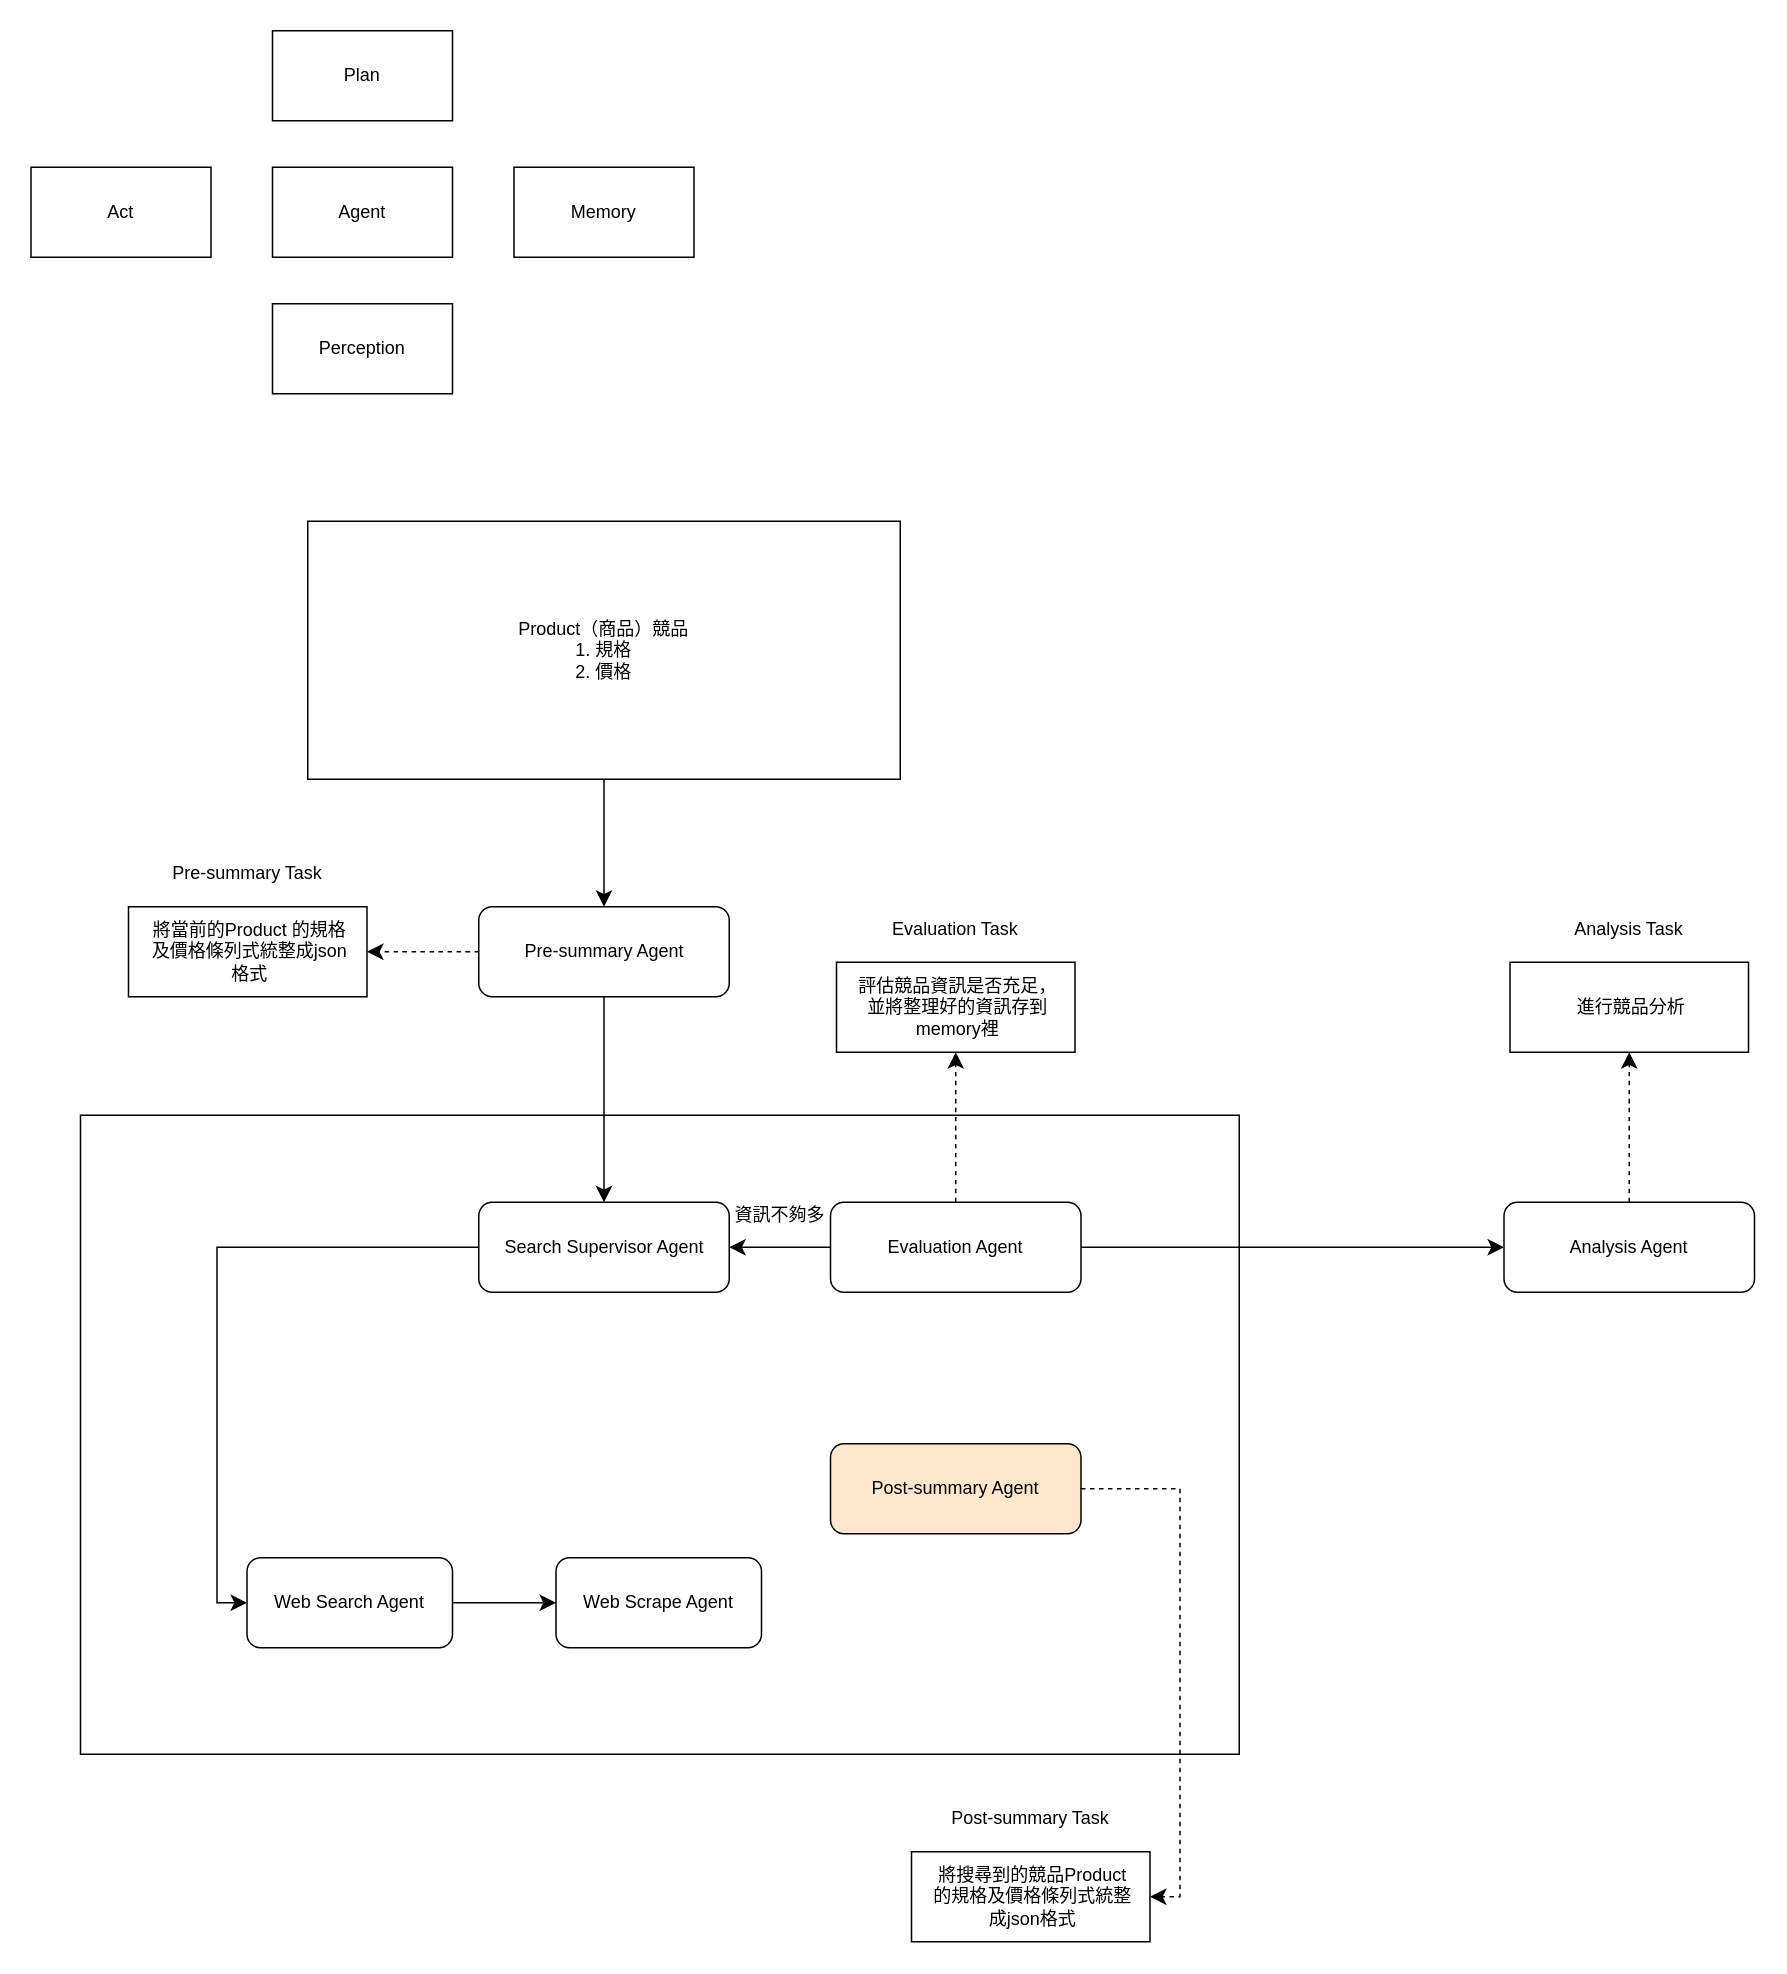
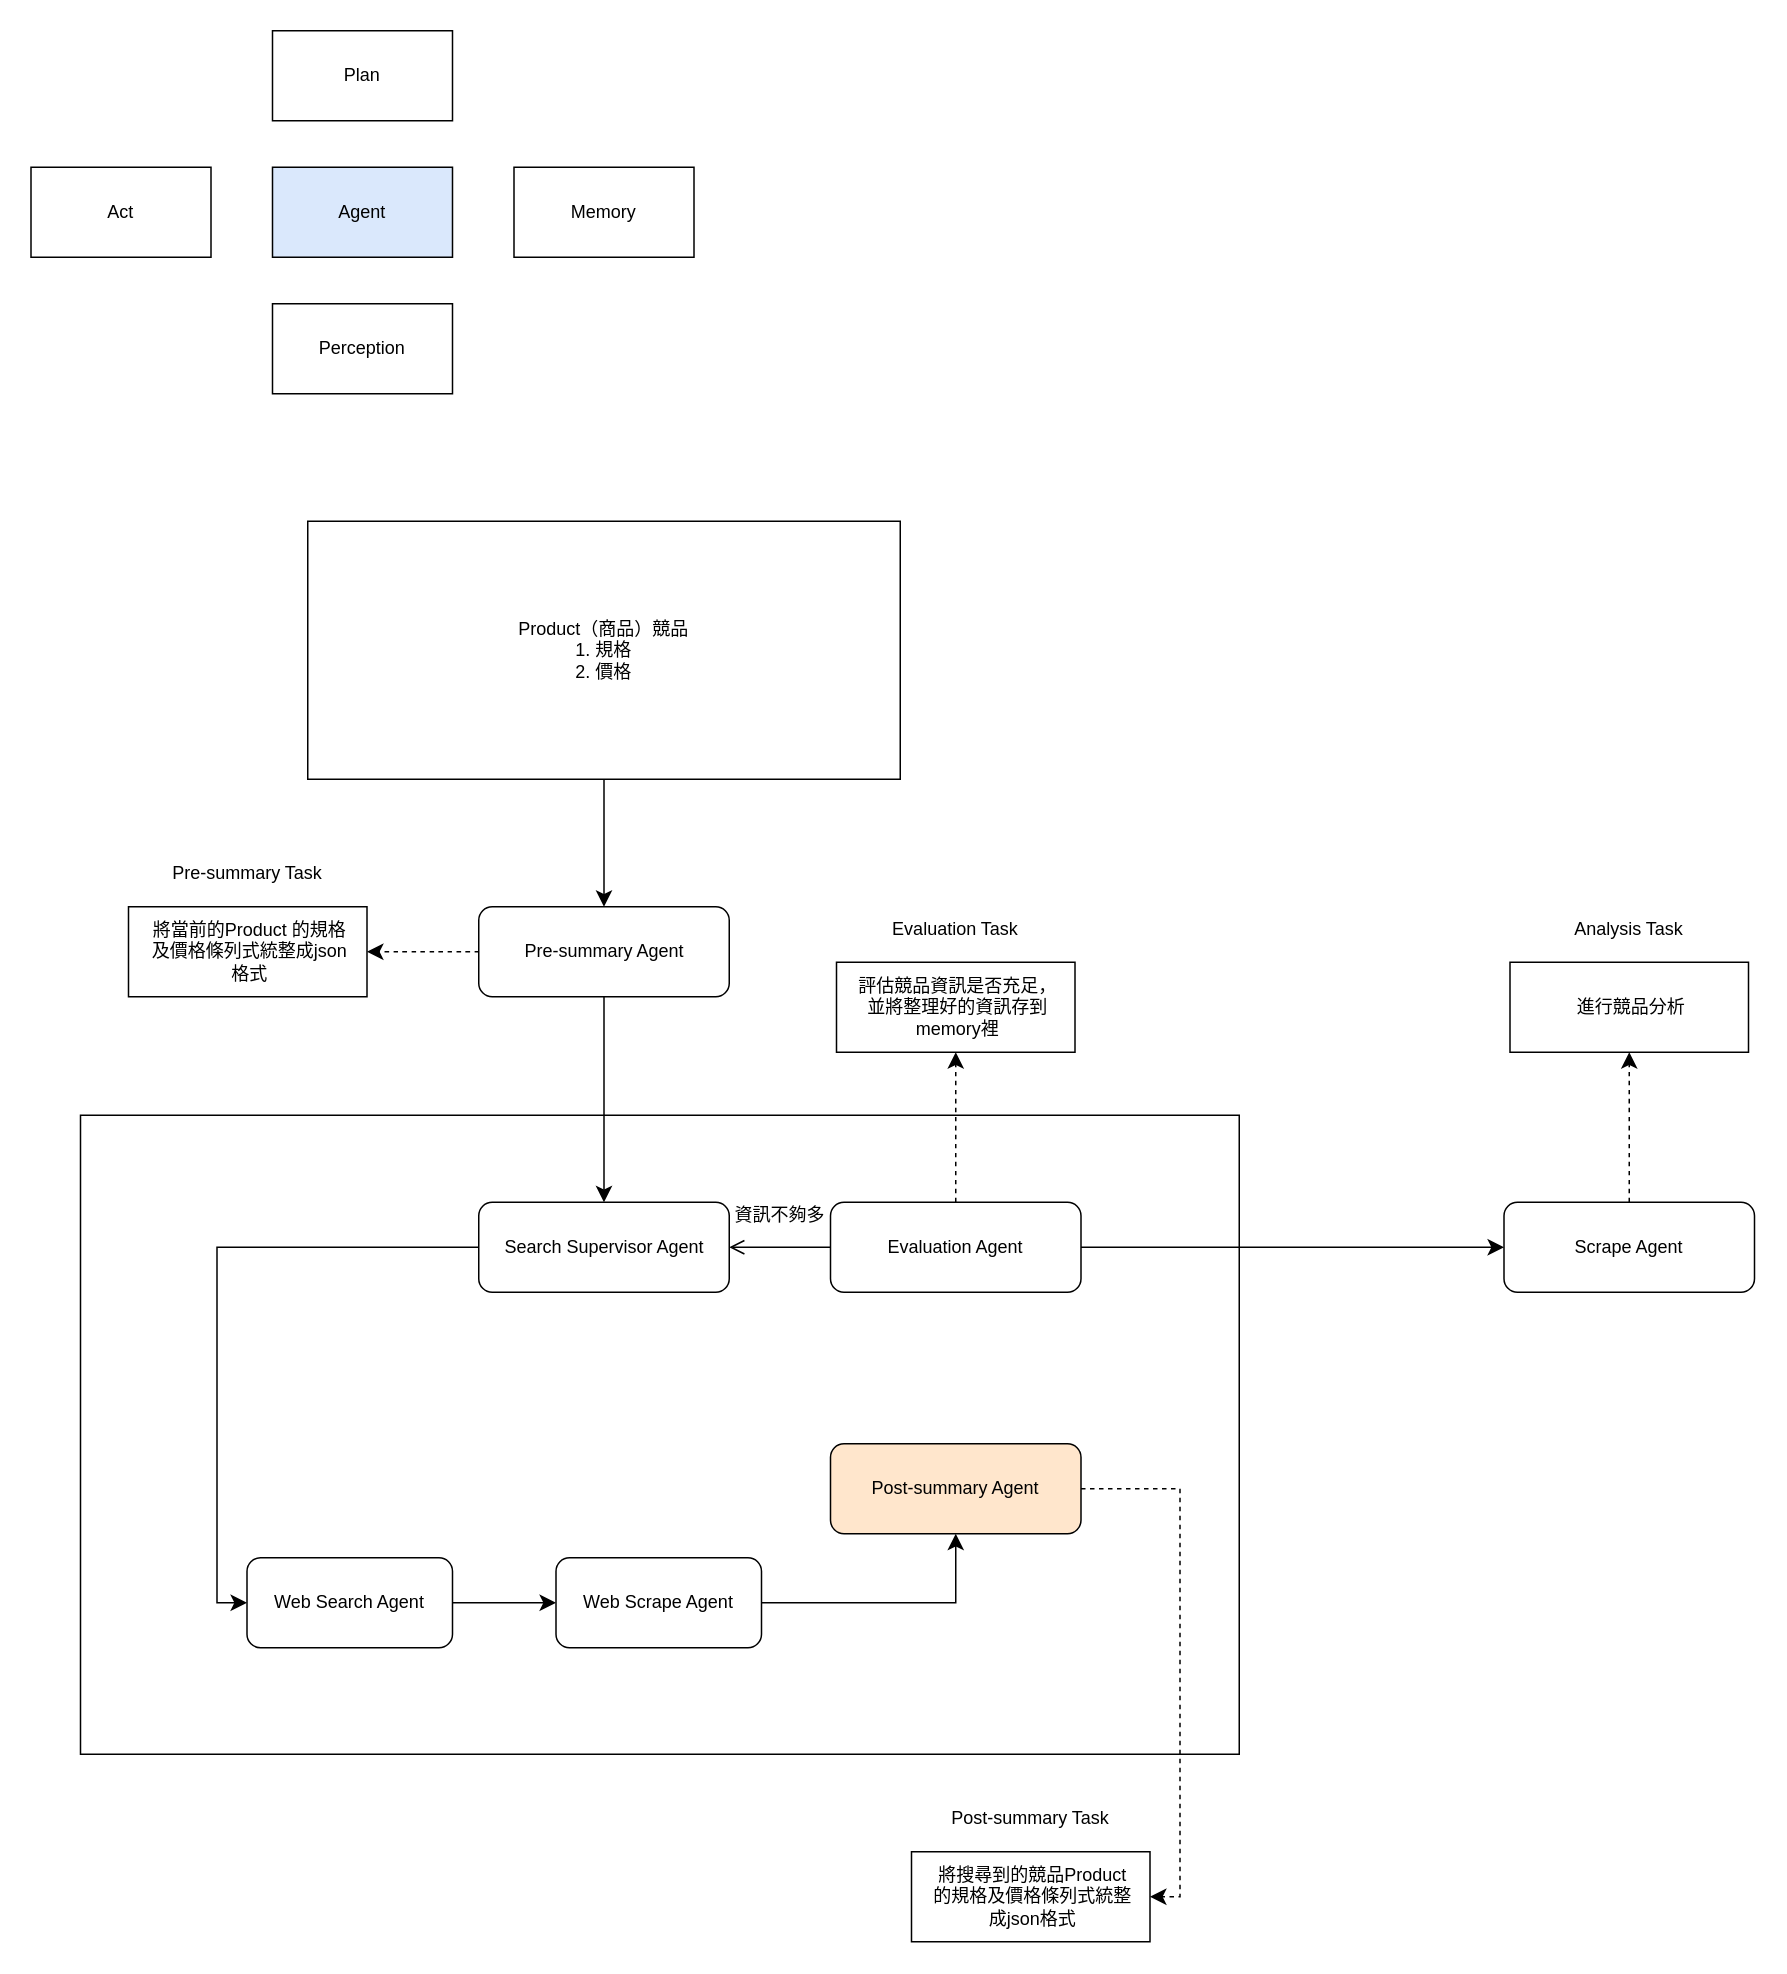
(362, 212) -> (362, 212)
(743, 1247) -> (739, 1247)
(1629, 1247) -> (1629, 1247)
none -> (886, 1603)
